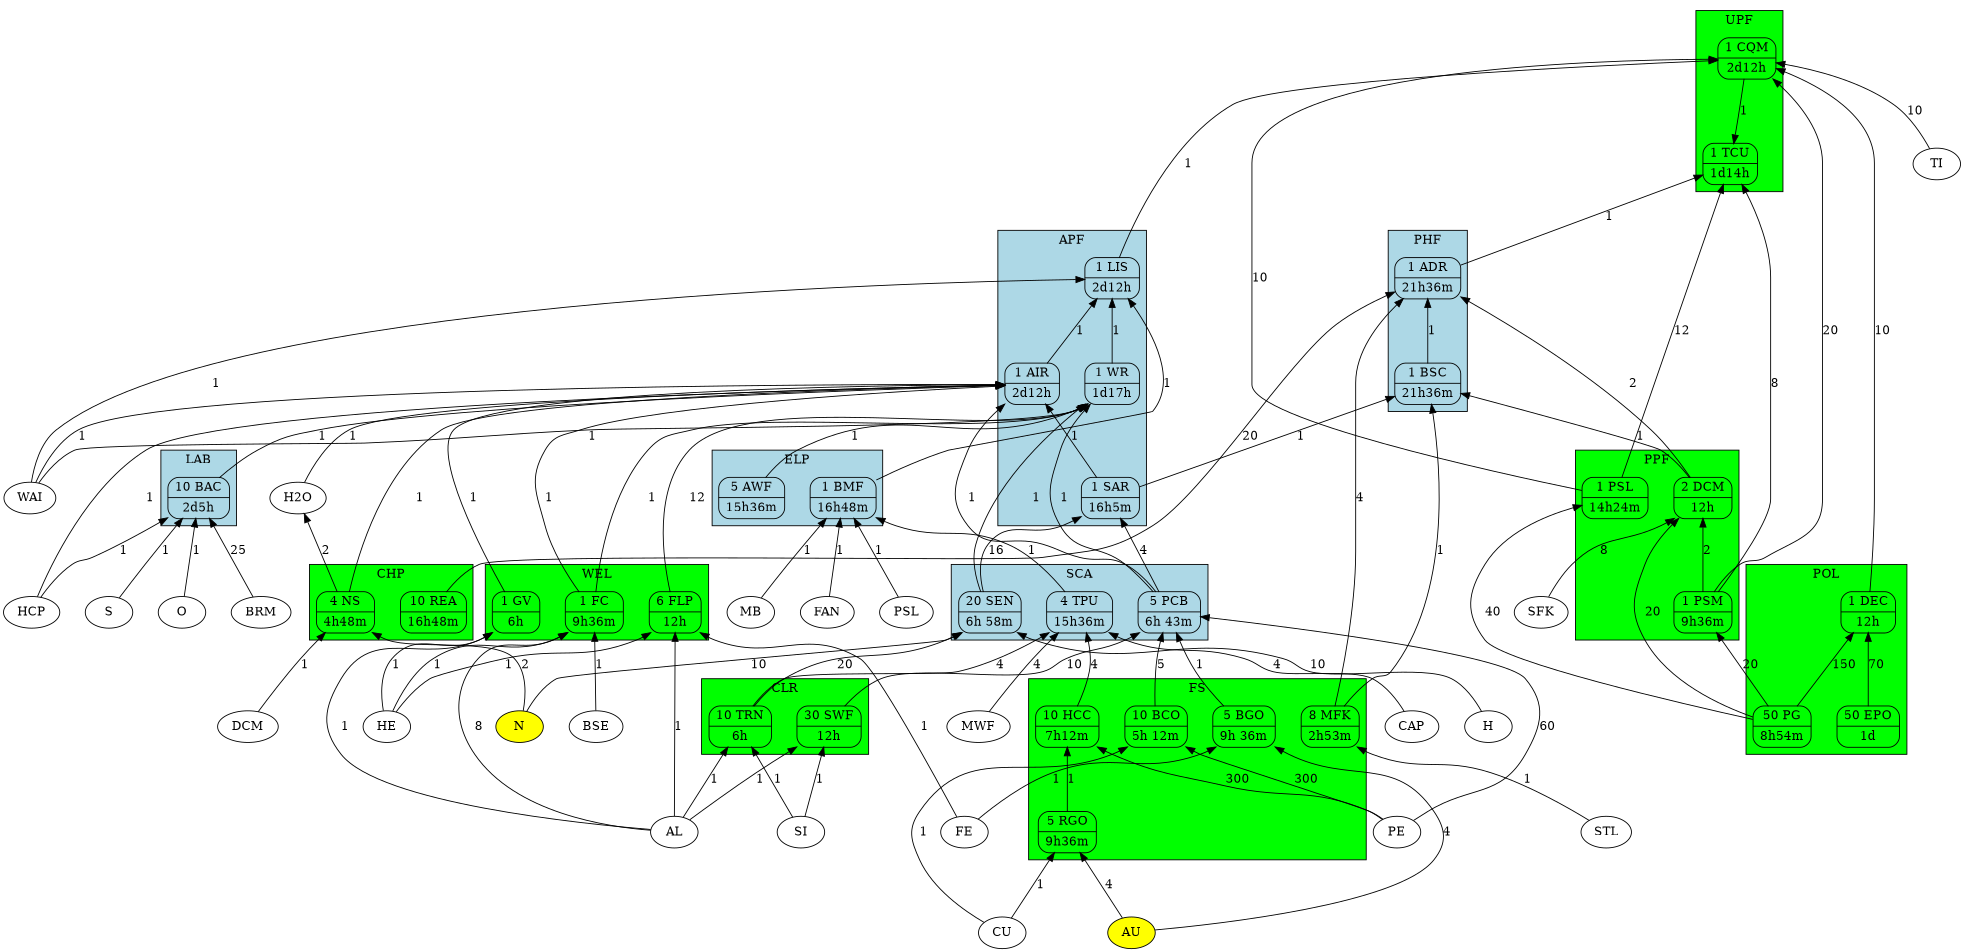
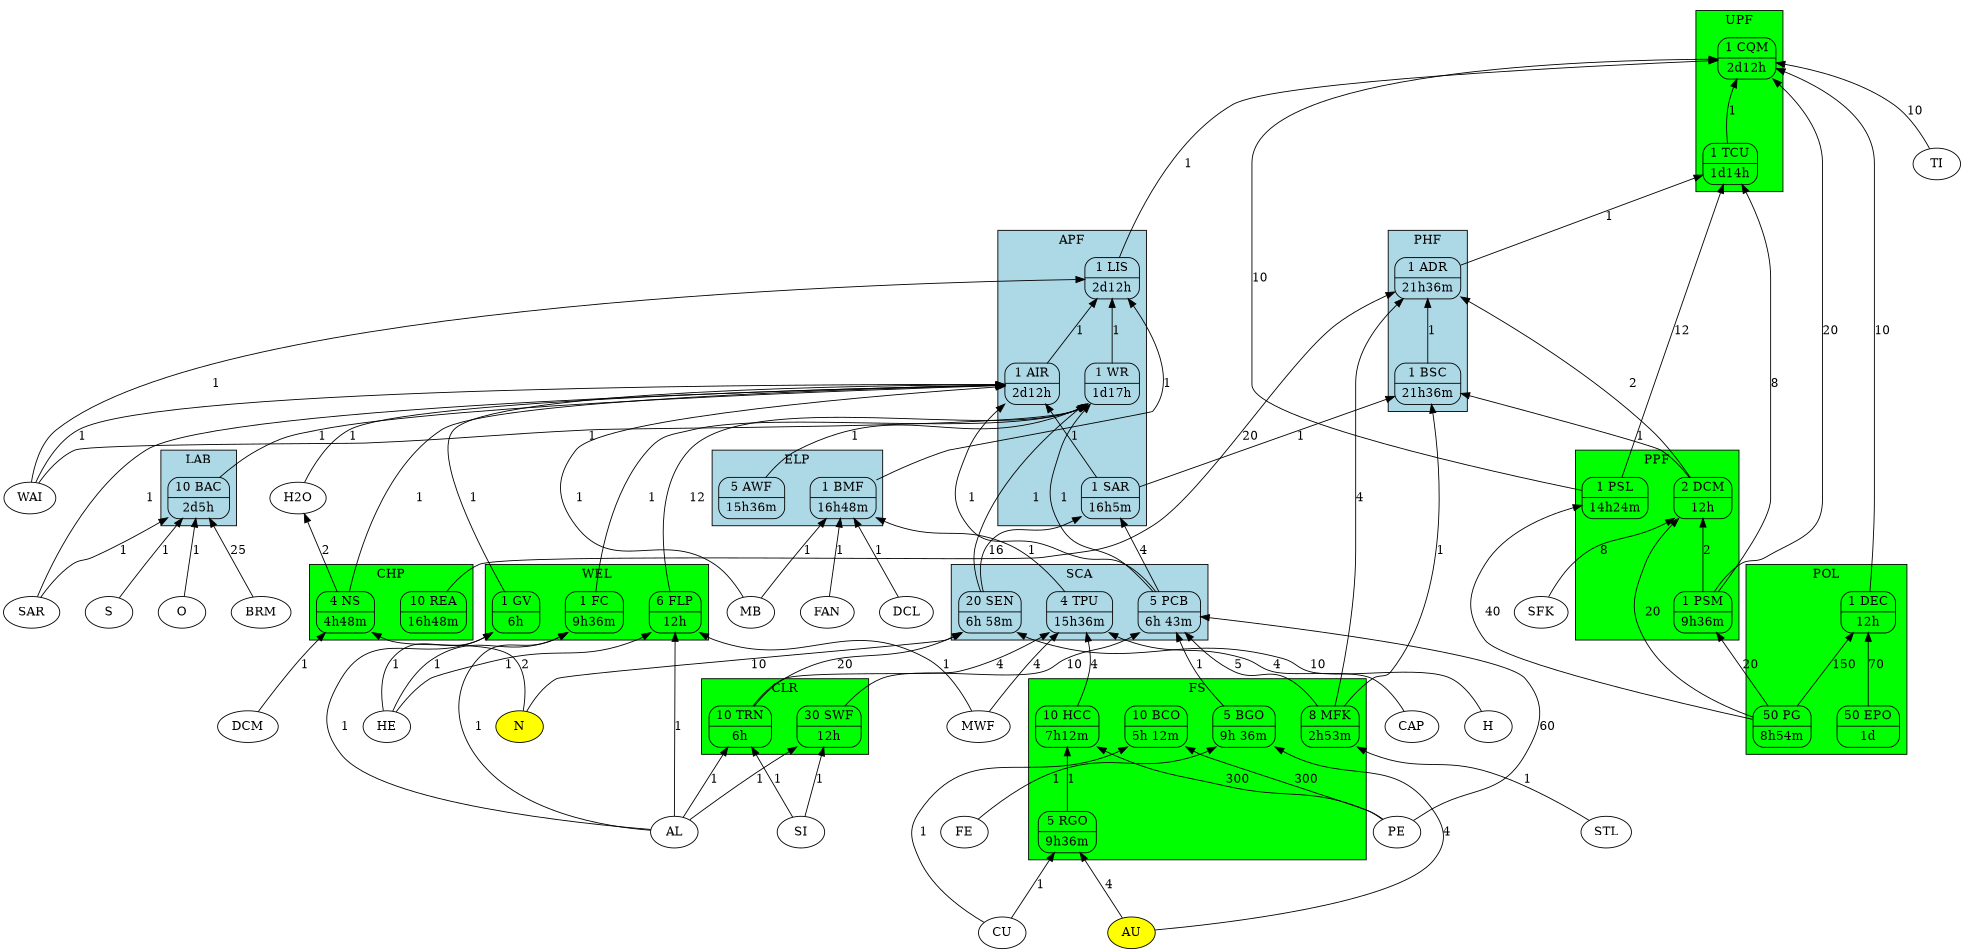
(1740, 107) -> (1727, 115)
(690, 410) -> (664, 423)
(32, 612) -> (32, 612)
(906, 612) -> (906, 612)
(864, 663) -> (853, 641)
(1156, 672) -> (1236, 672)
(479, 727) -> (479, 727)
(596, 727) -> none
